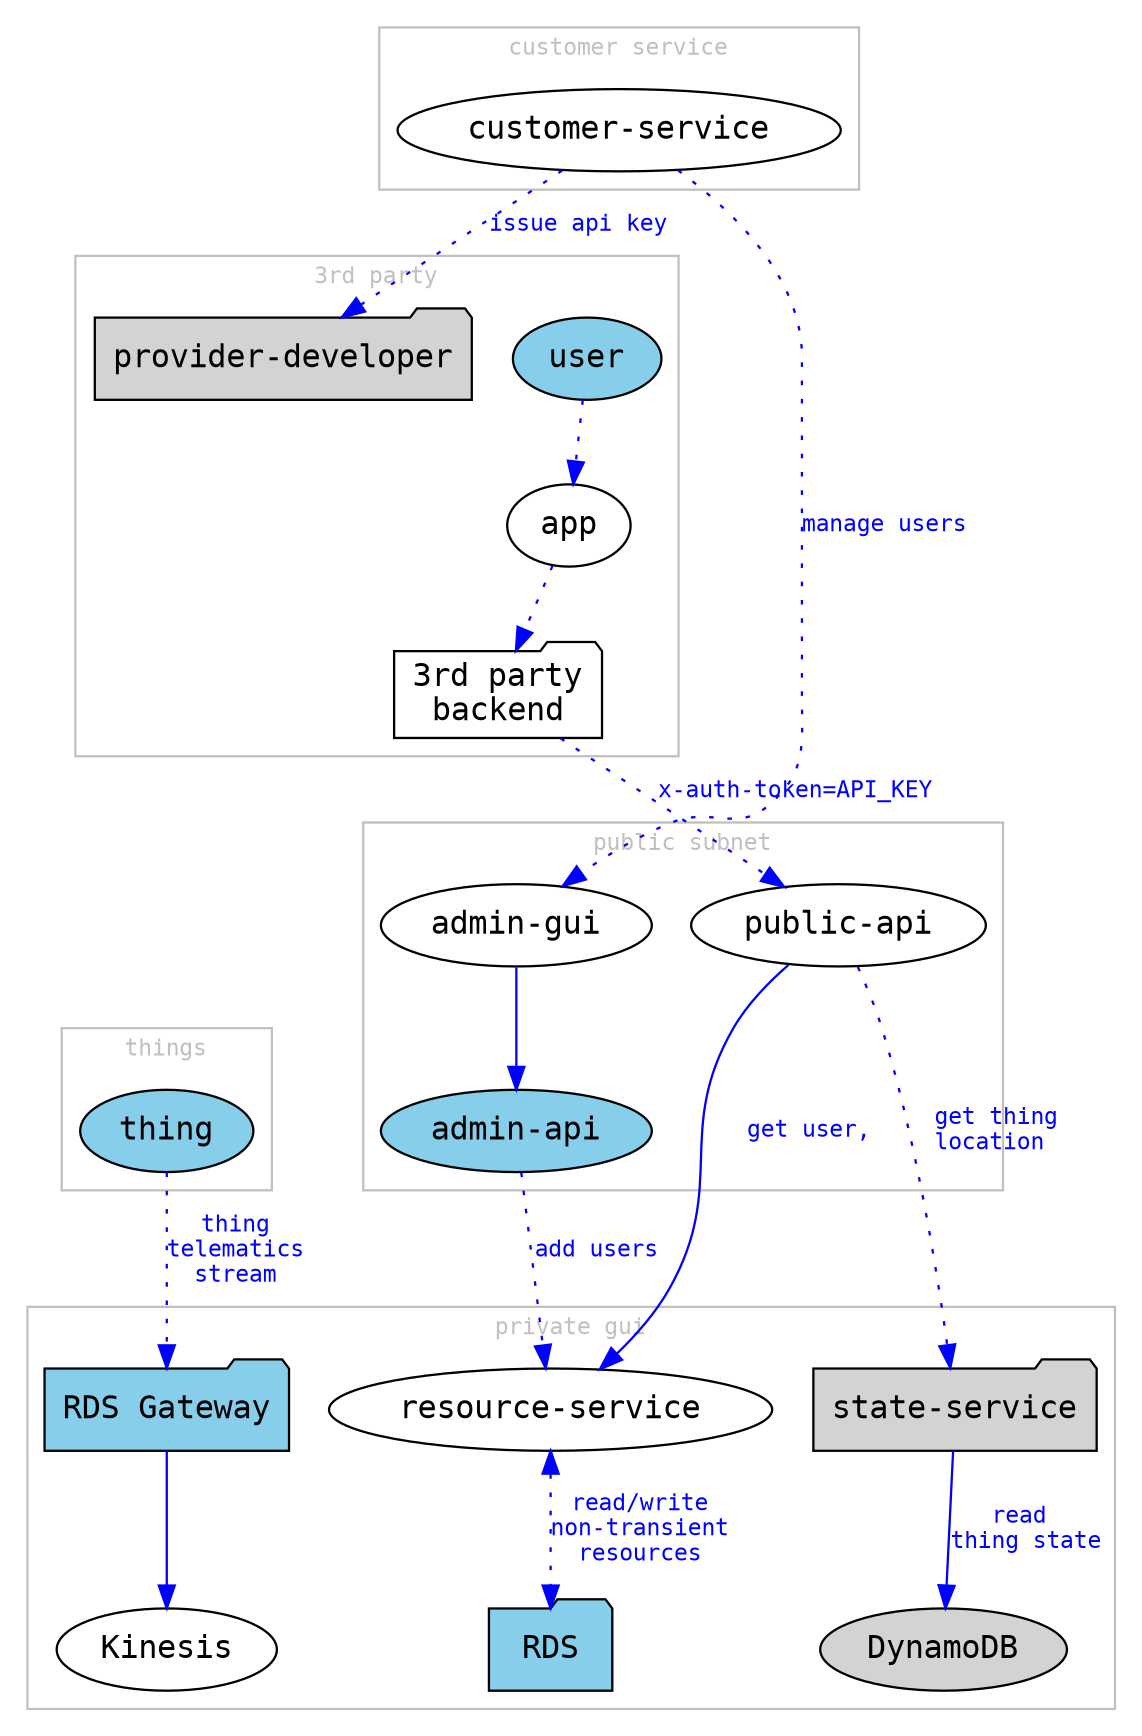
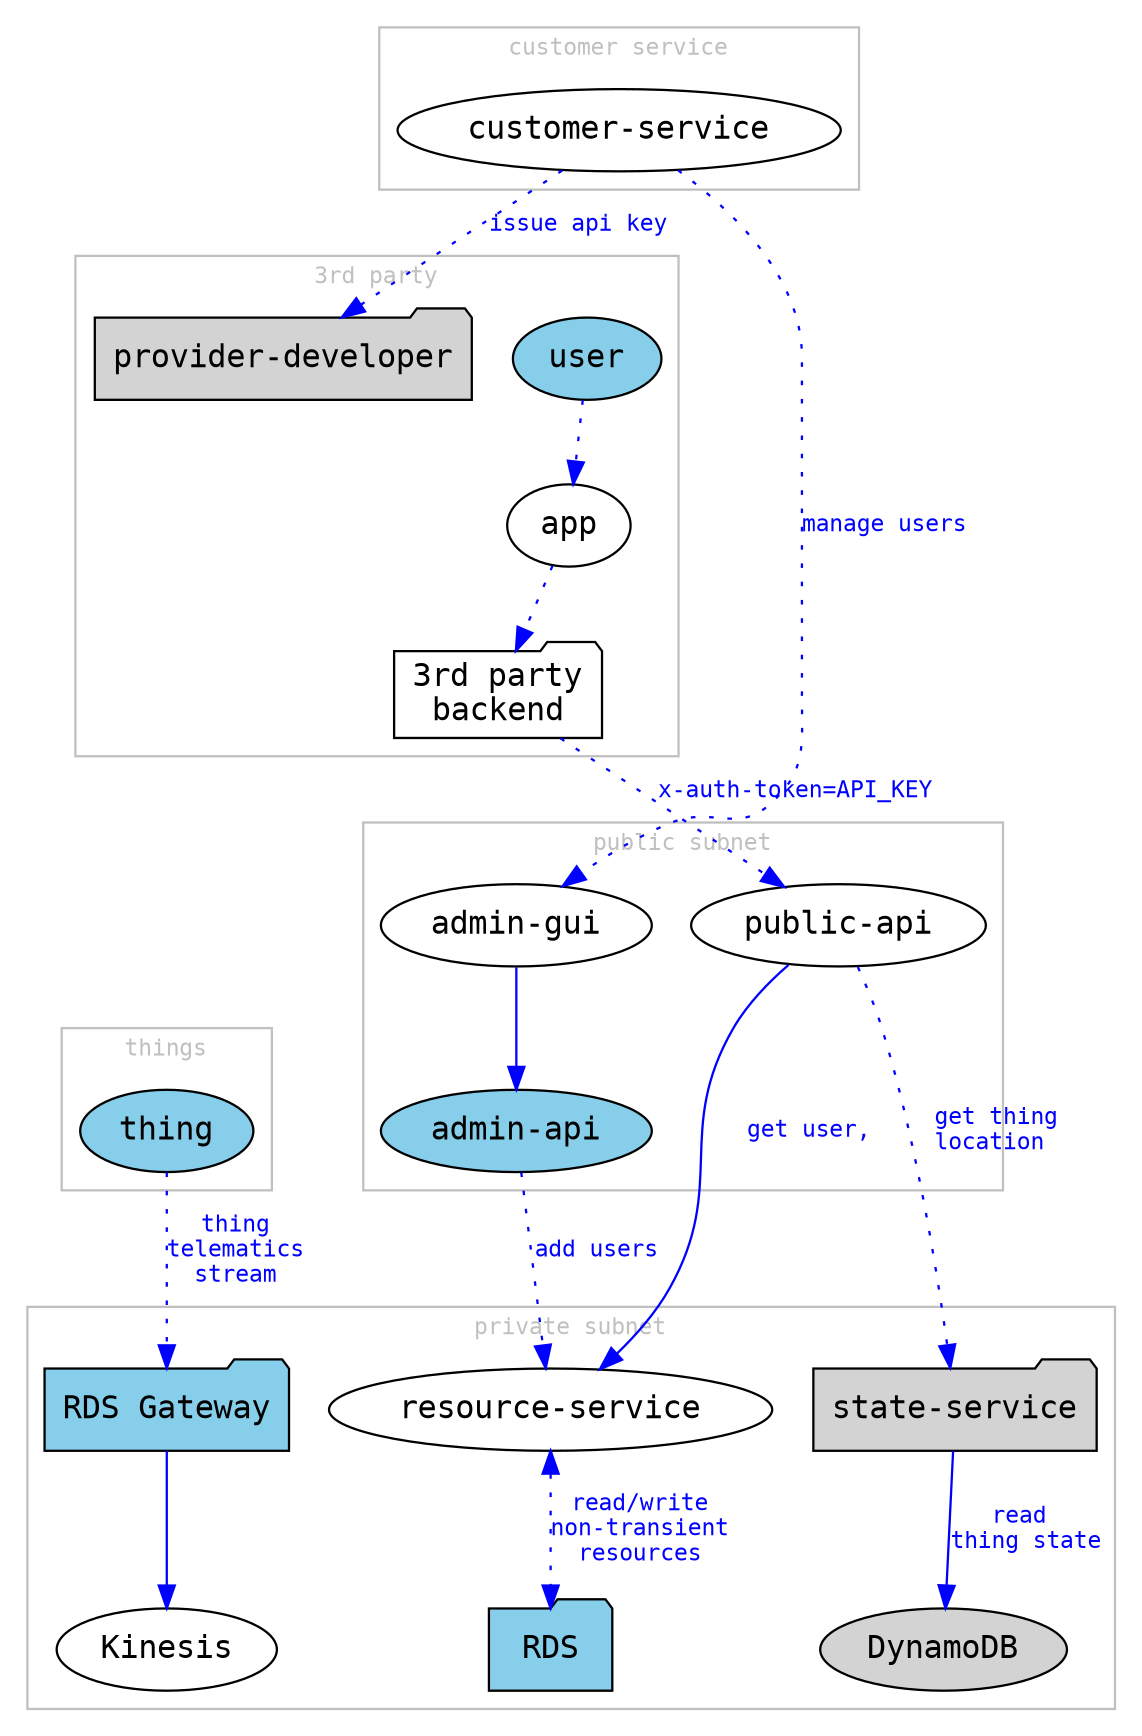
(571, 1329) -> (571, 1329)
